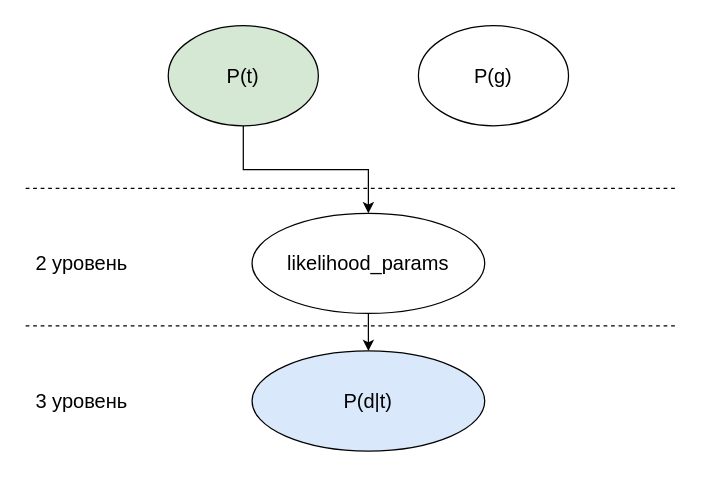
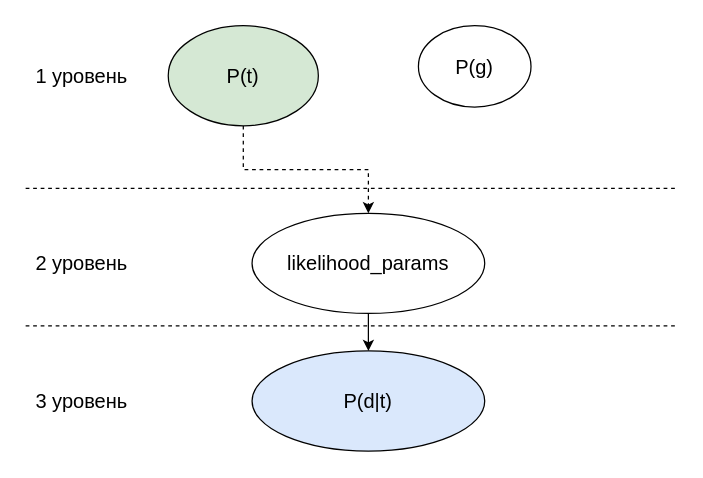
none -> (82, 76)
(493, 76) -> (474, 66)
(302, 169) -> (302, 169)
